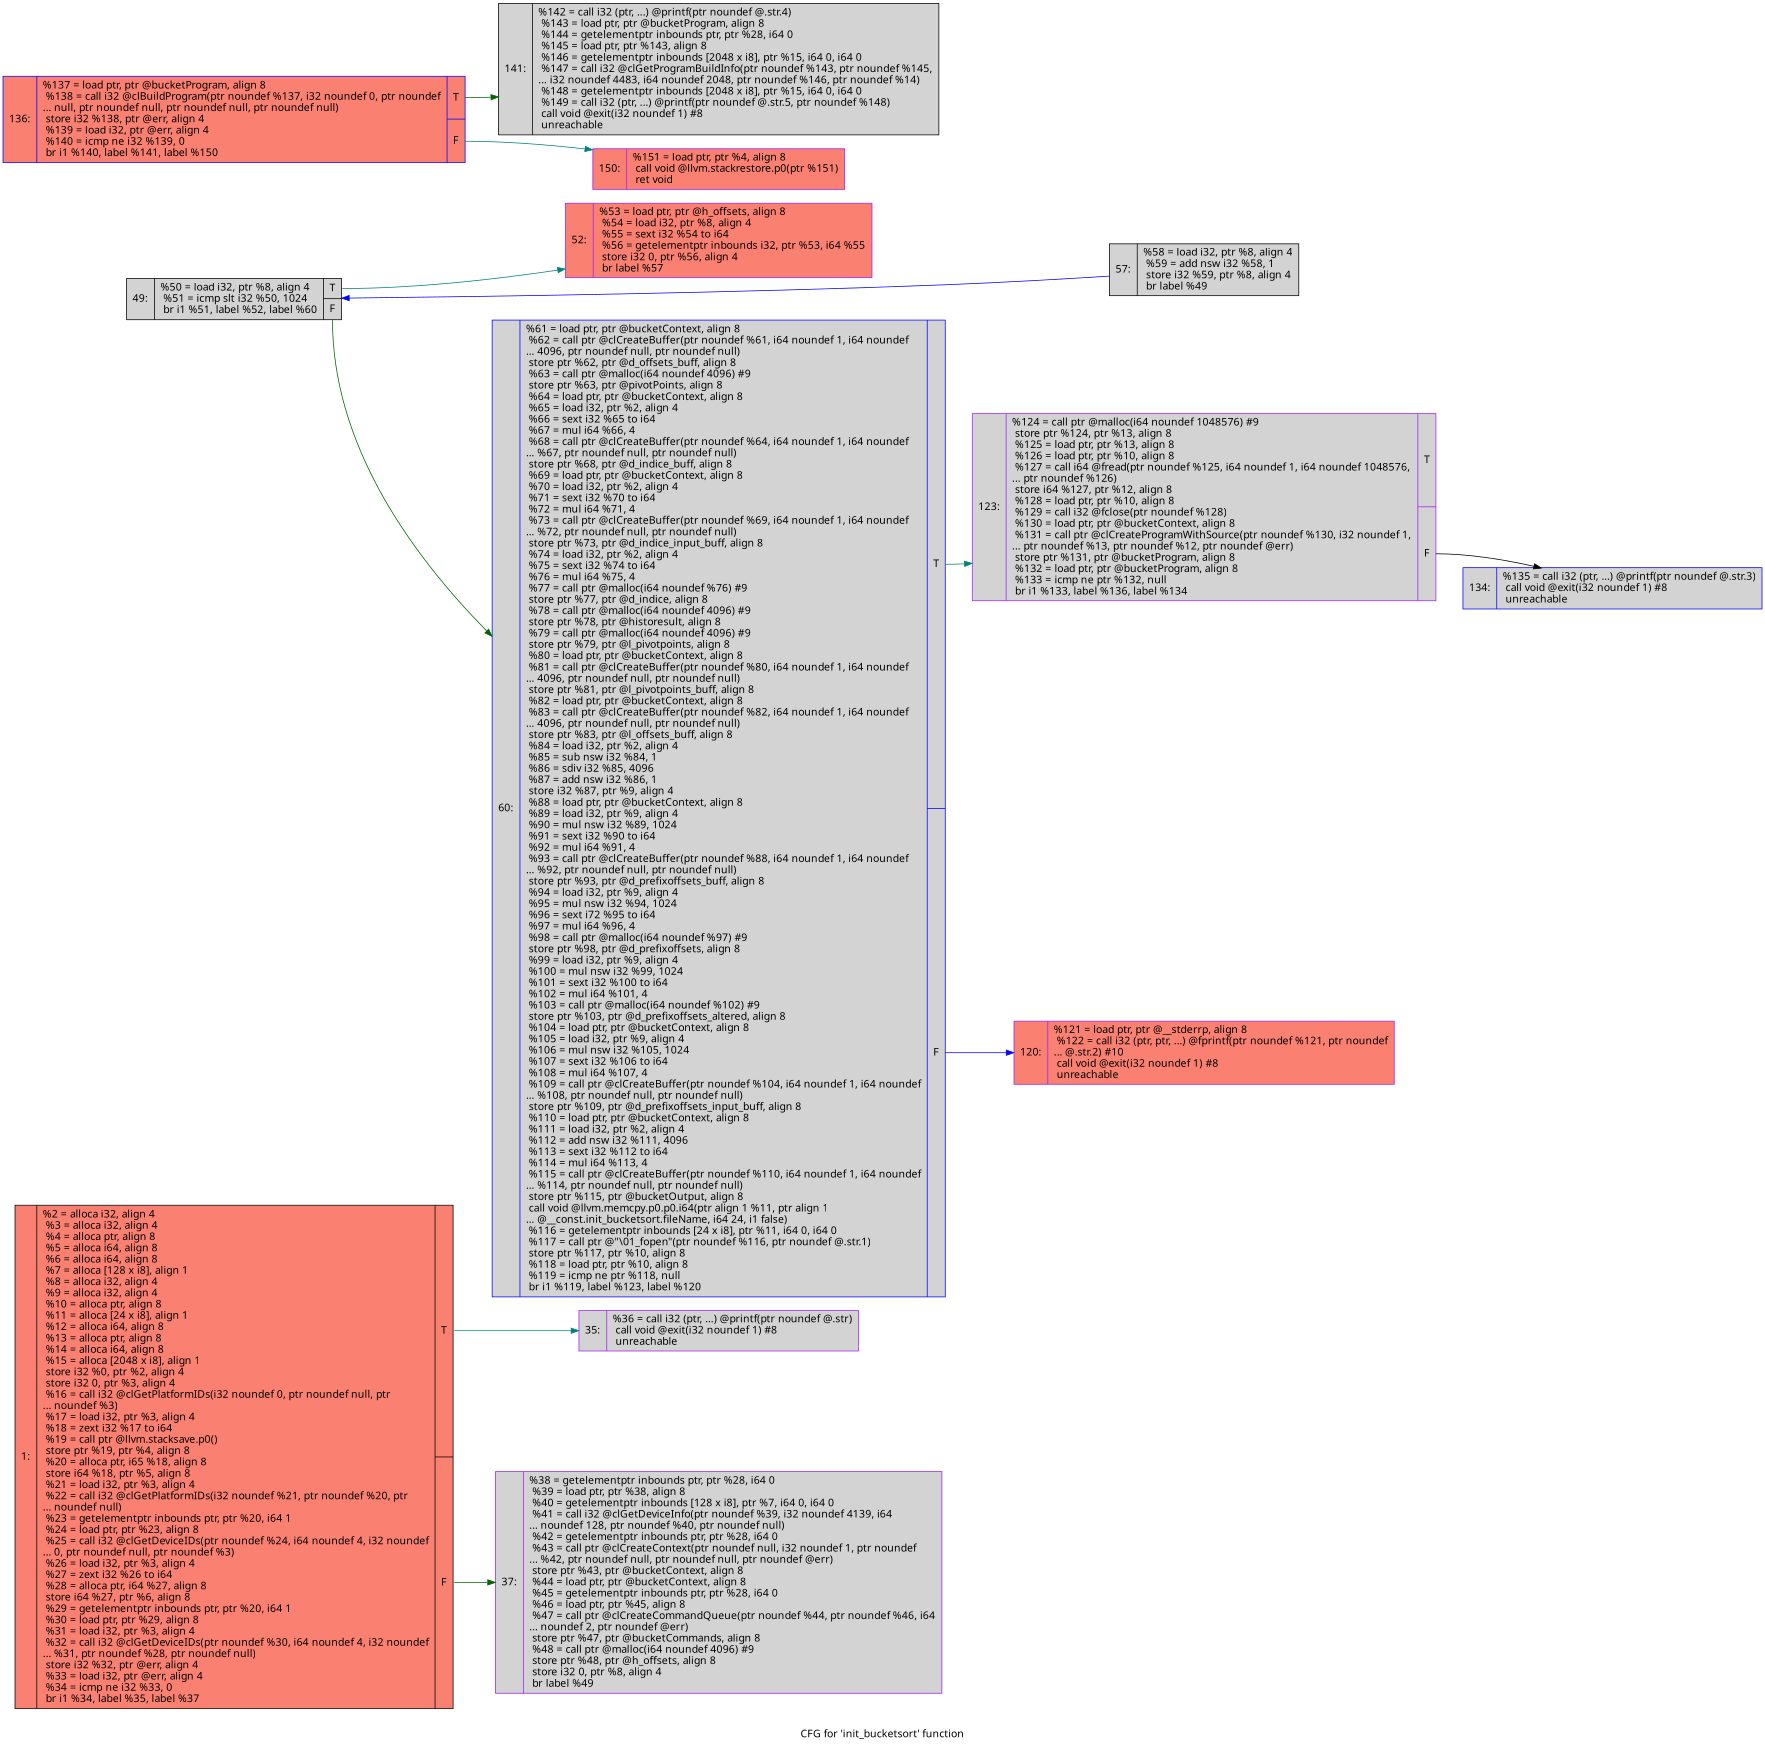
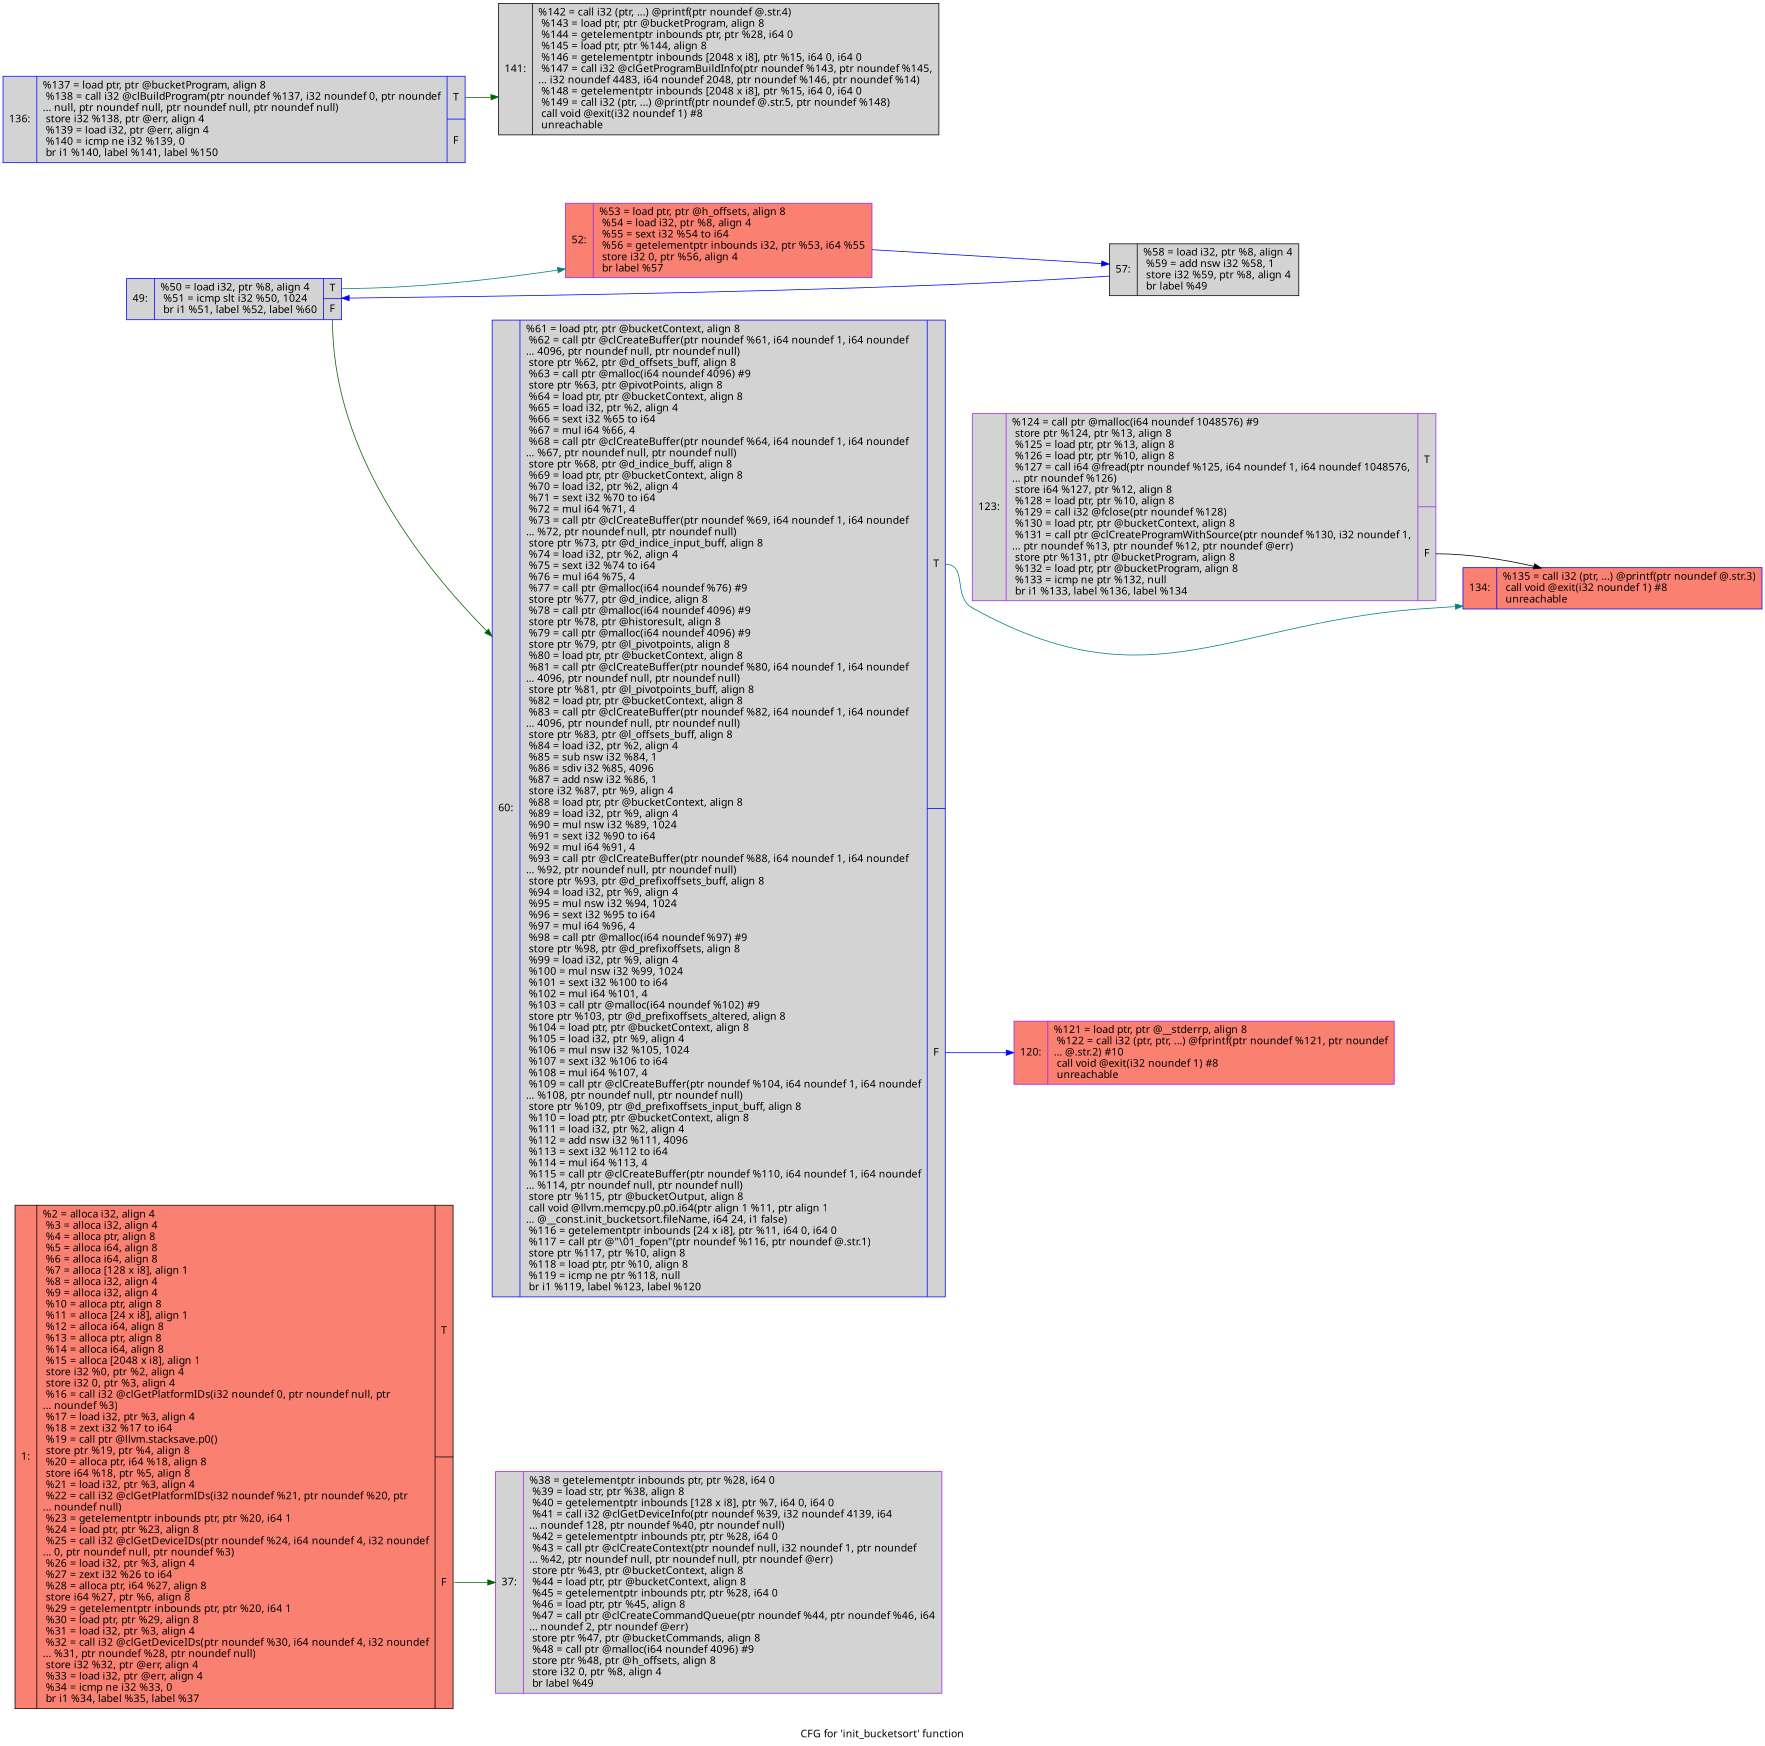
(623, 46) -> (623, 46)
(234, 119) -> (234, 119)
(719, 169) -> none
none -> (987, 257)
(234, 299) -> (234, 299)
(955, 564) -> (1184, 651)
(1612, 588) -> (1612, 588)
(591, 915) -> (591, 915)
(719, 1331) -> none
(125, 1462) -> (125, 1462)
(607, 1492) -> (607, 1492)
